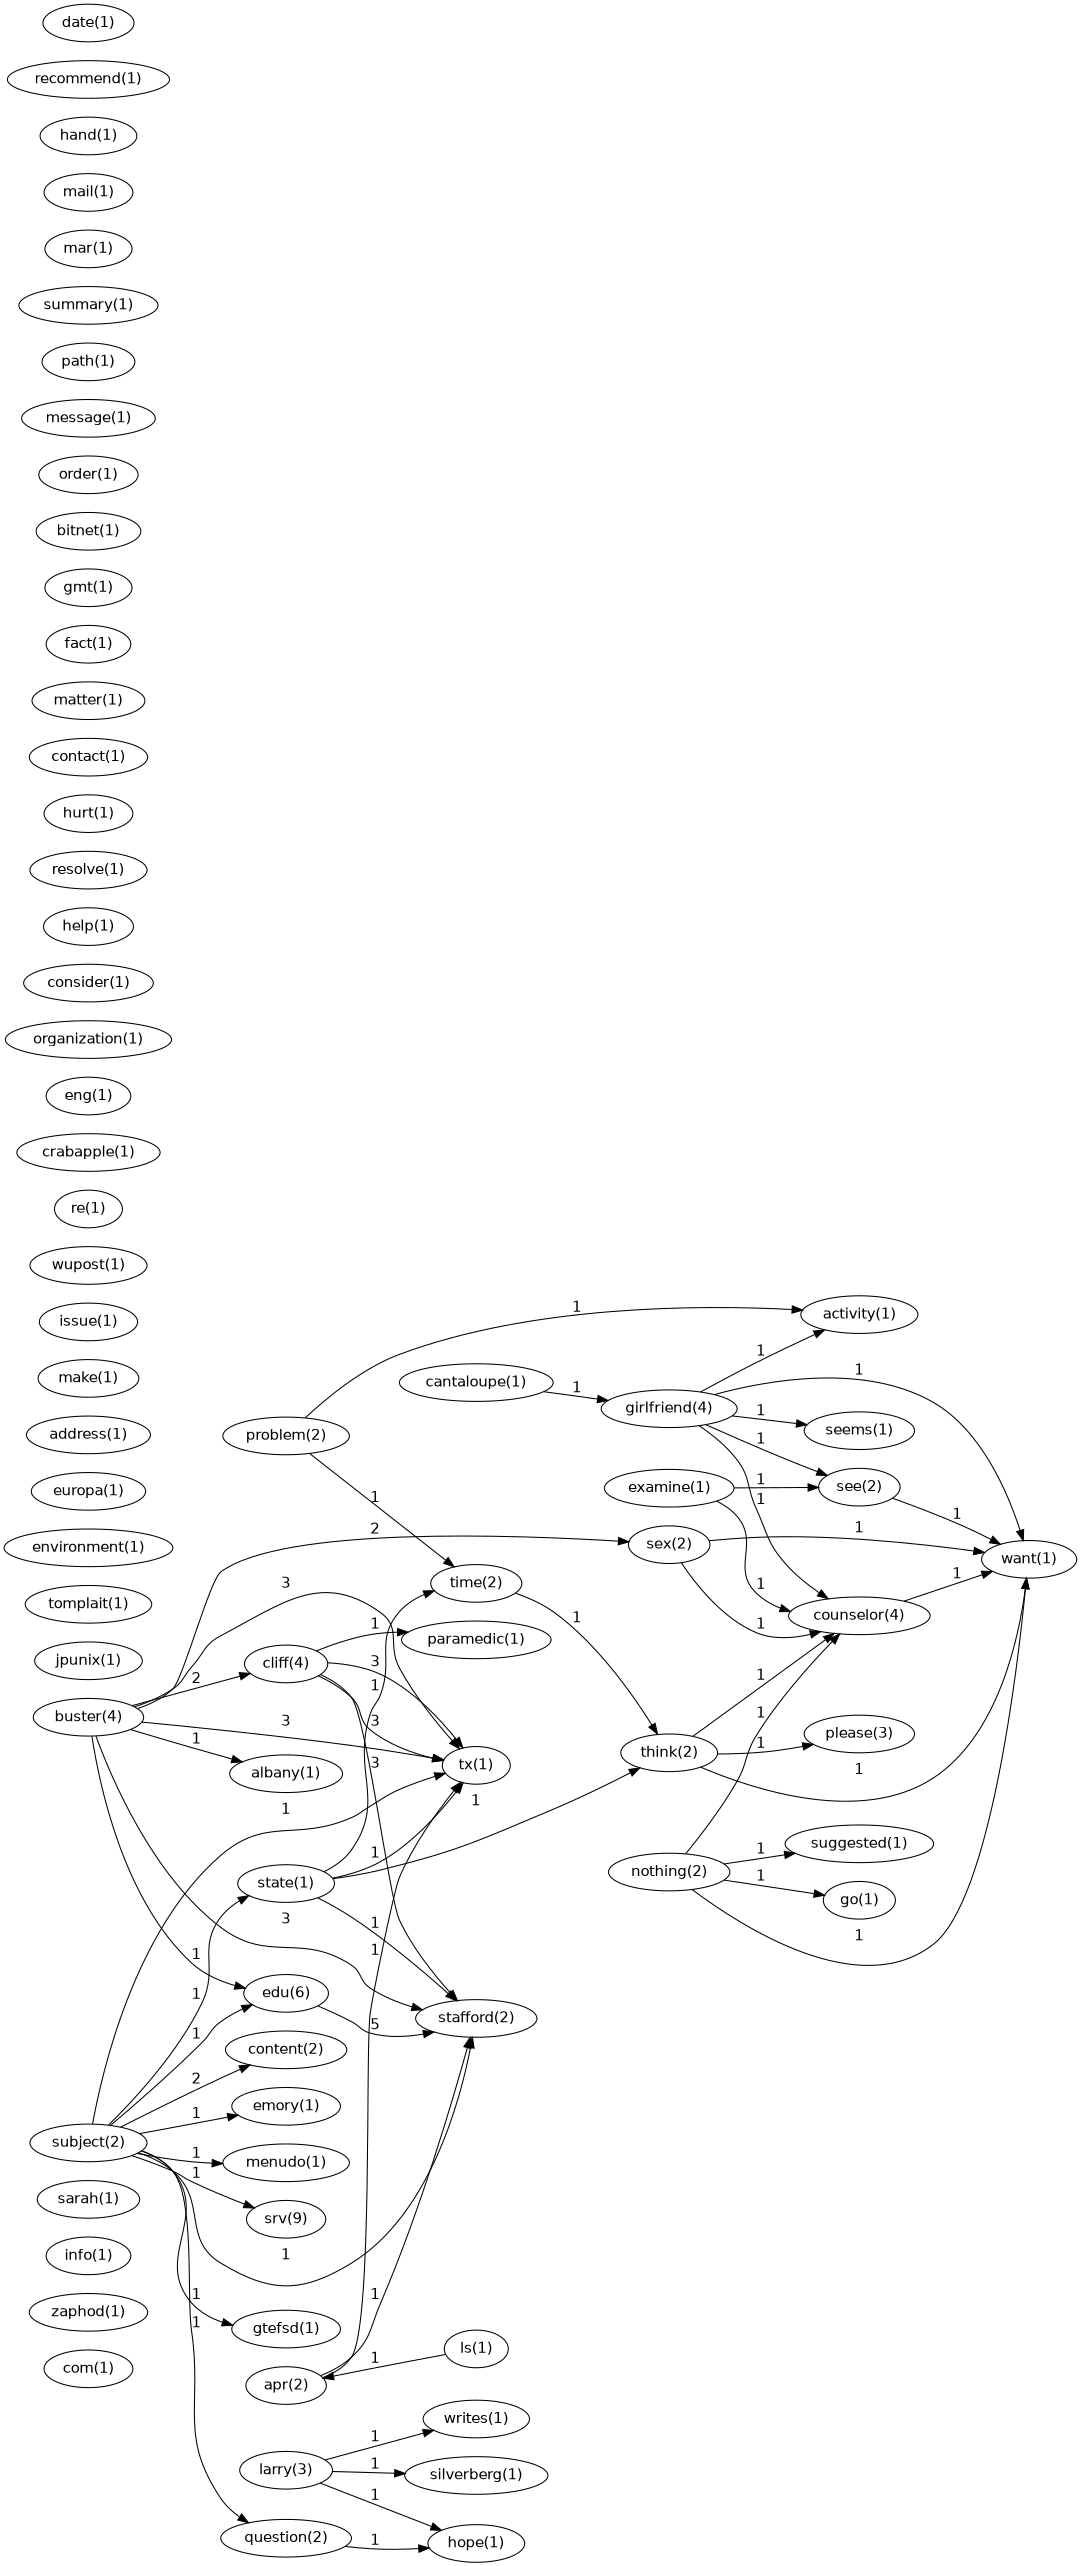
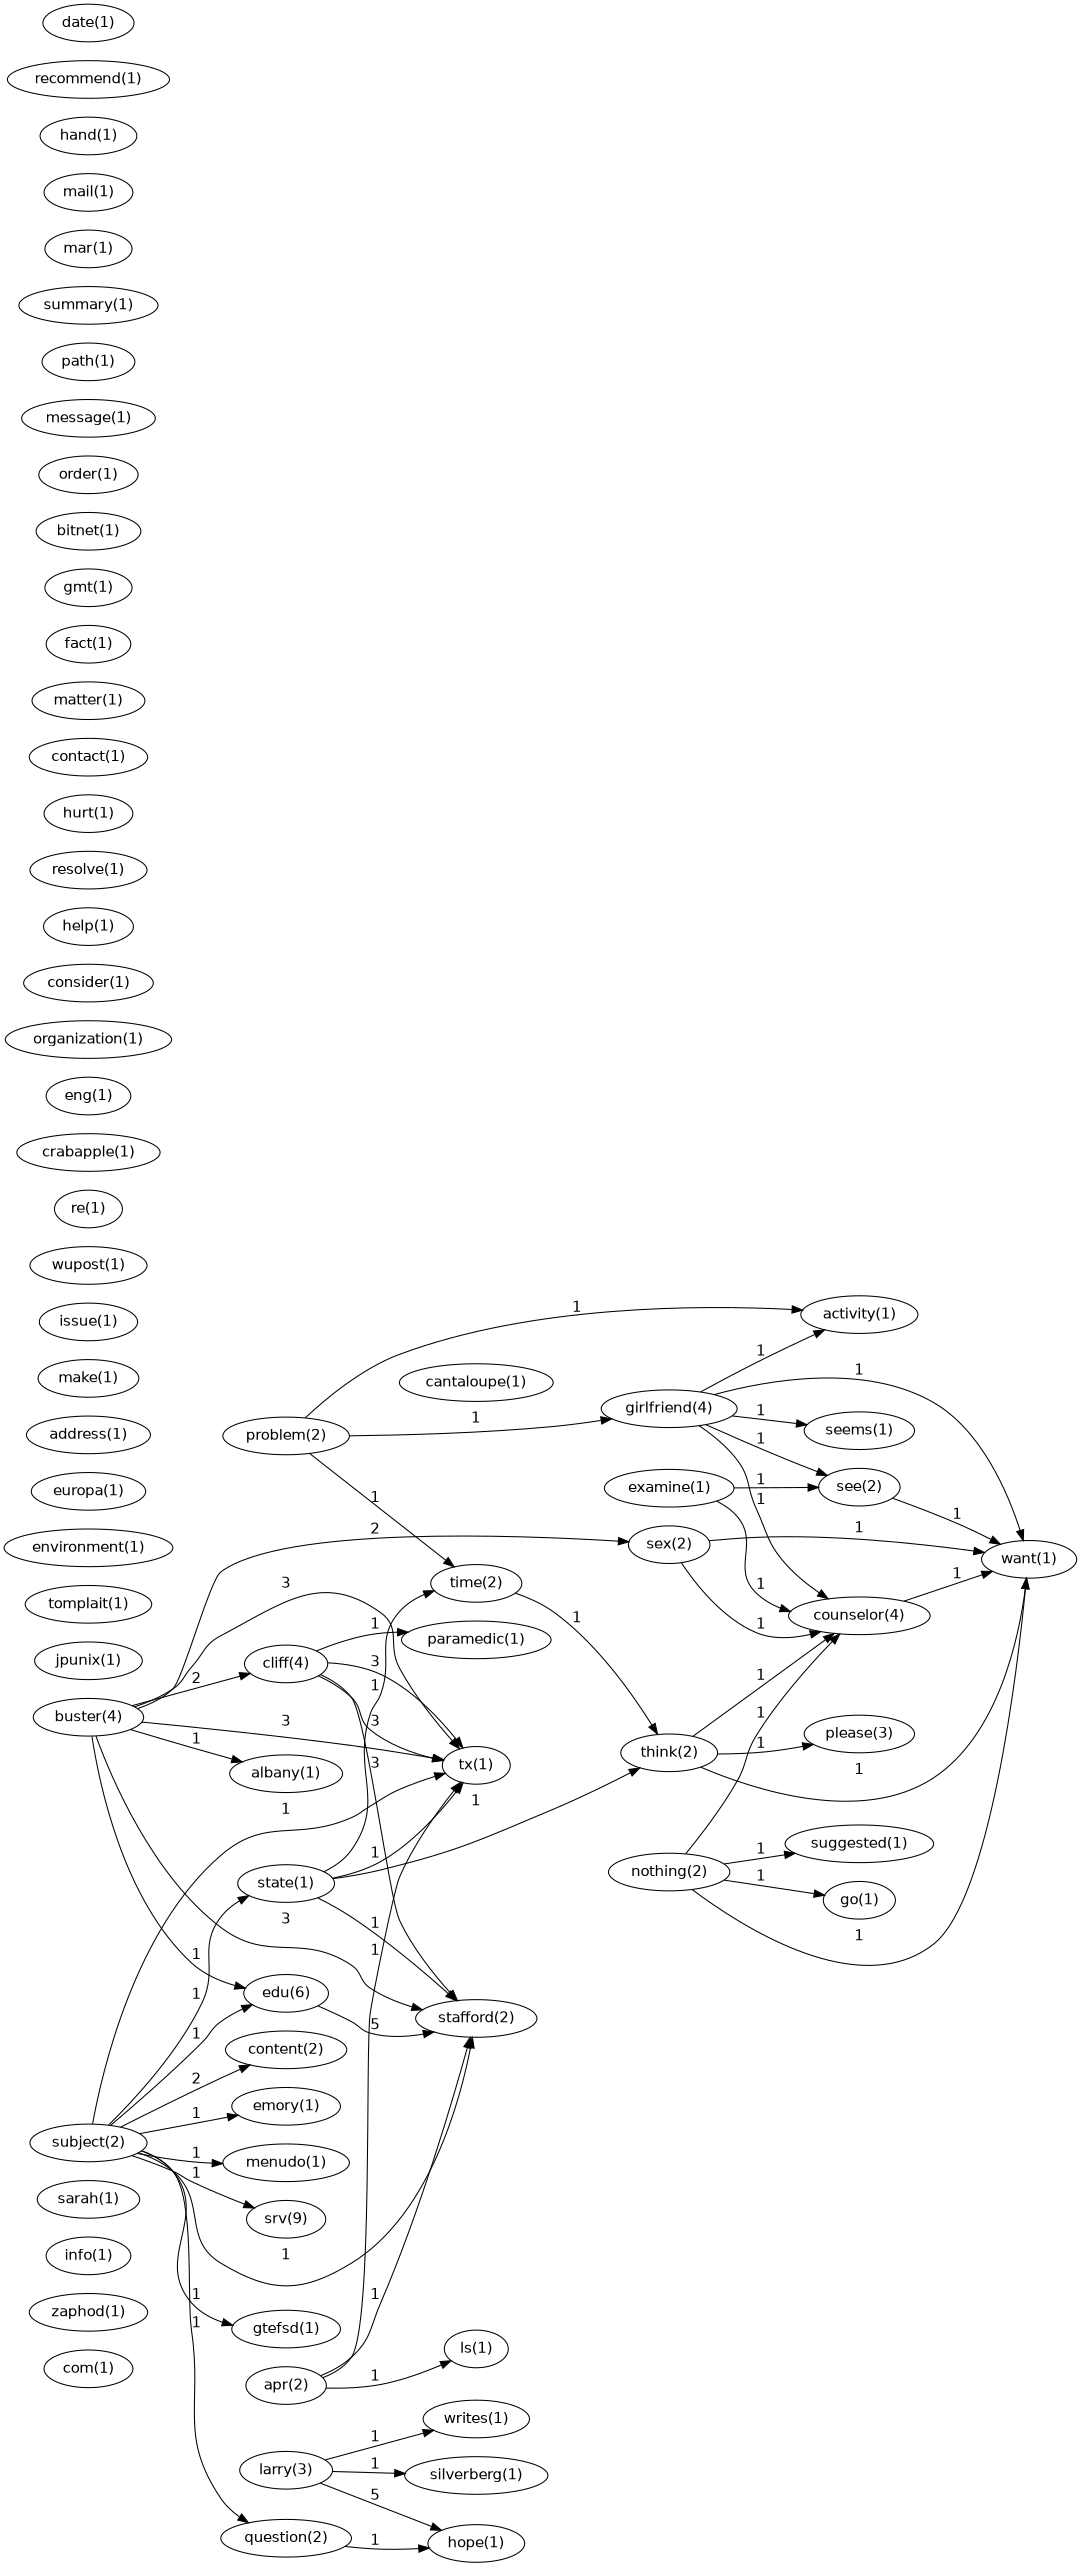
(571, 1395) -> (475, 1432)
(389, 2365) -> (385, 2384)
(375, 2496) -> (375, 2496)
